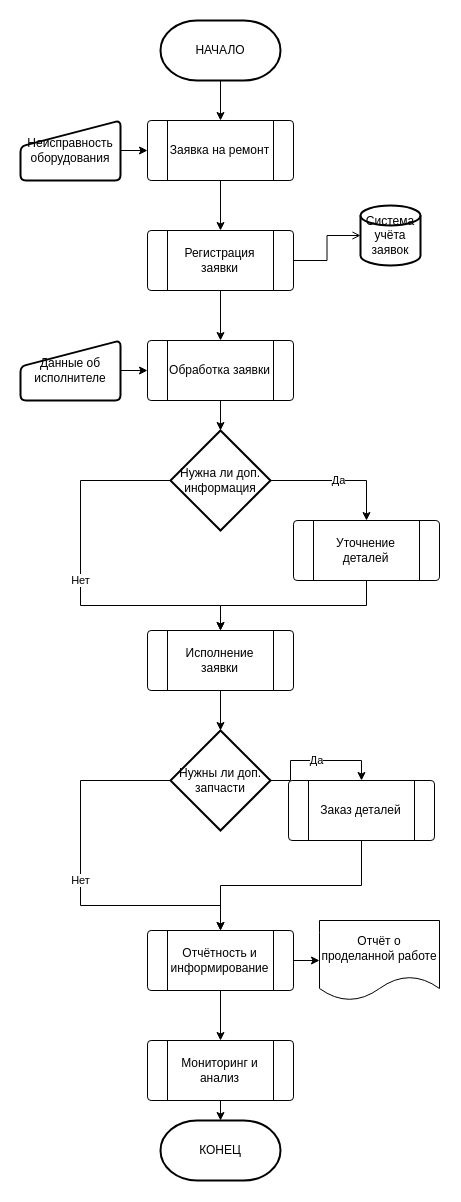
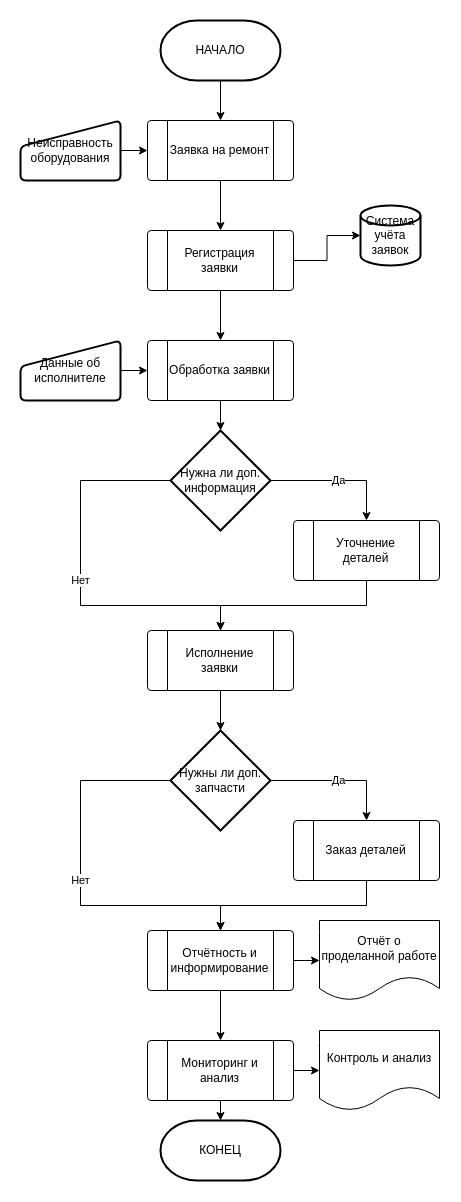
(353, 236) -> (352, 236)
(362, 811) -> (367, 851)
none -> (311, 1071)
none -> (380, 1071)
